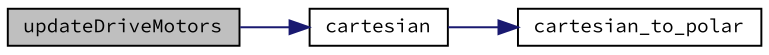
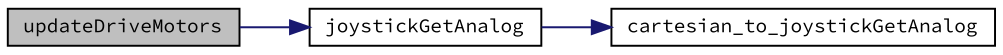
(379, 27) -> (425, 27)
(640, 27) -> (803, 27)
